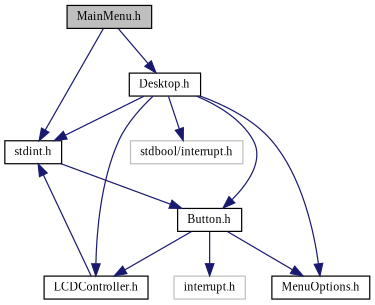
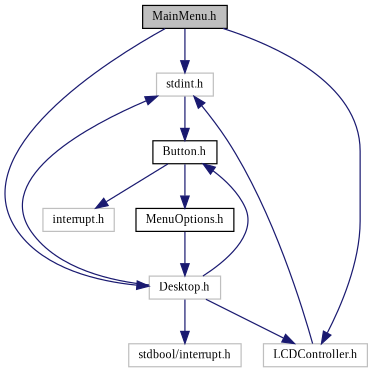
(165, 85) -> (185, 288)
(33, 152) -> (185, 85)
(286, 161) -> (185, 248)
(158, 251) -> (359, 147)
(96, 288) -> (315, 355)
